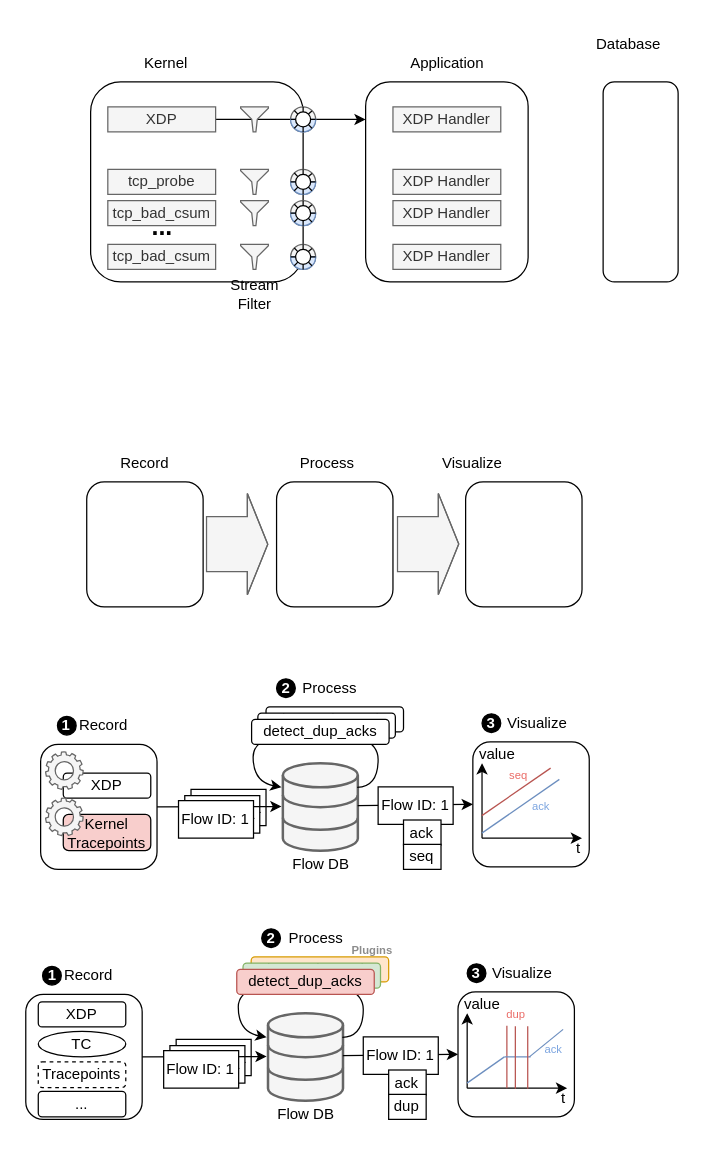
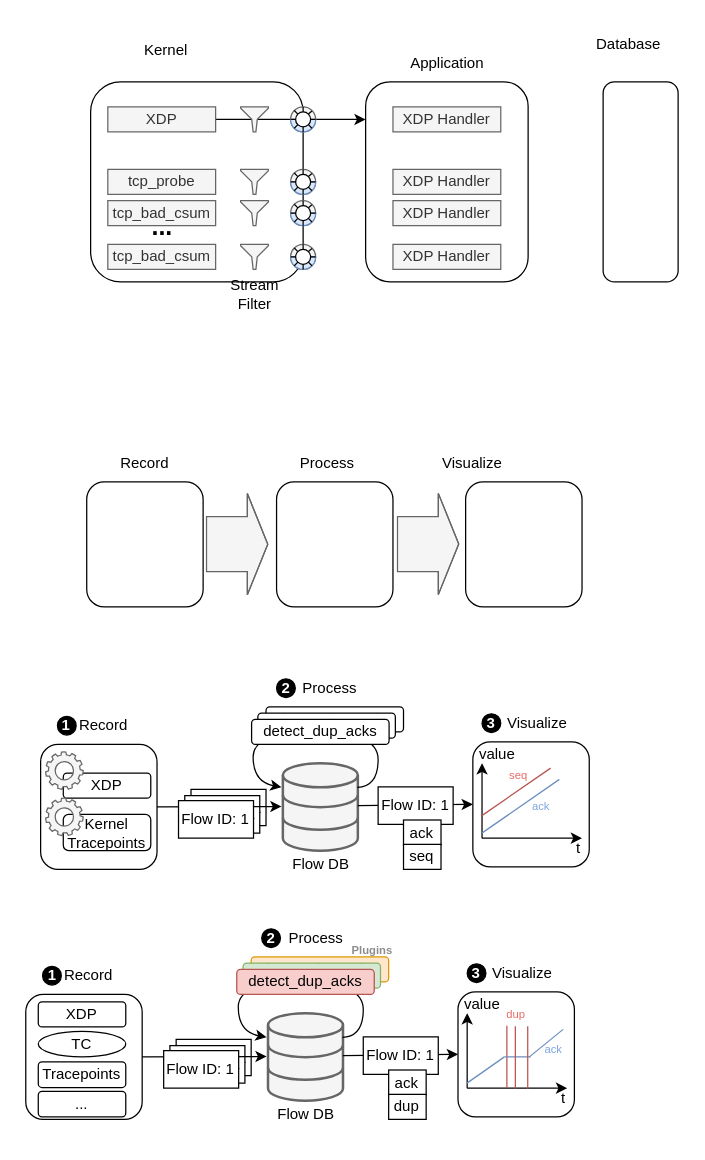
(166, 63) -> (166, 51)
(107, 833) -> (107, 833)
(82, 1075) -> (82, 1075)
